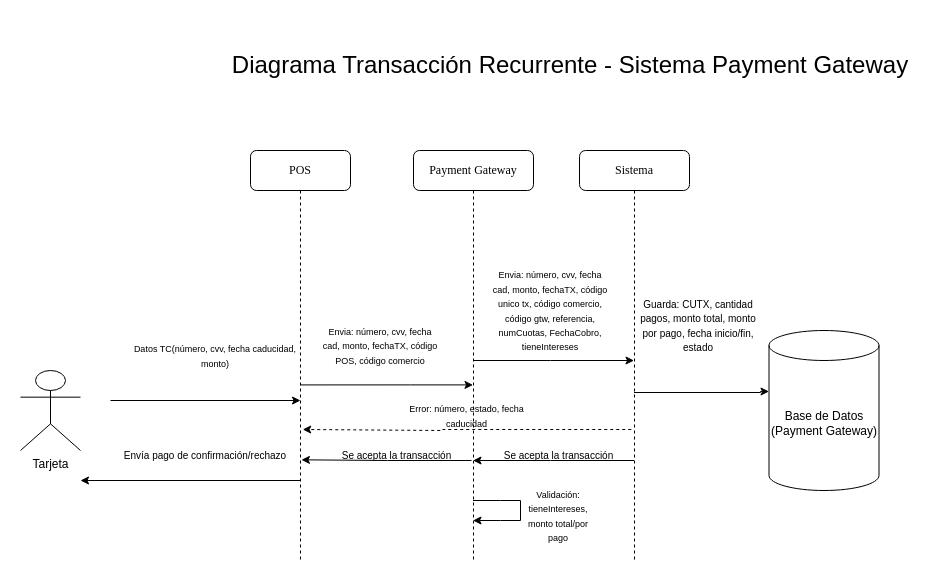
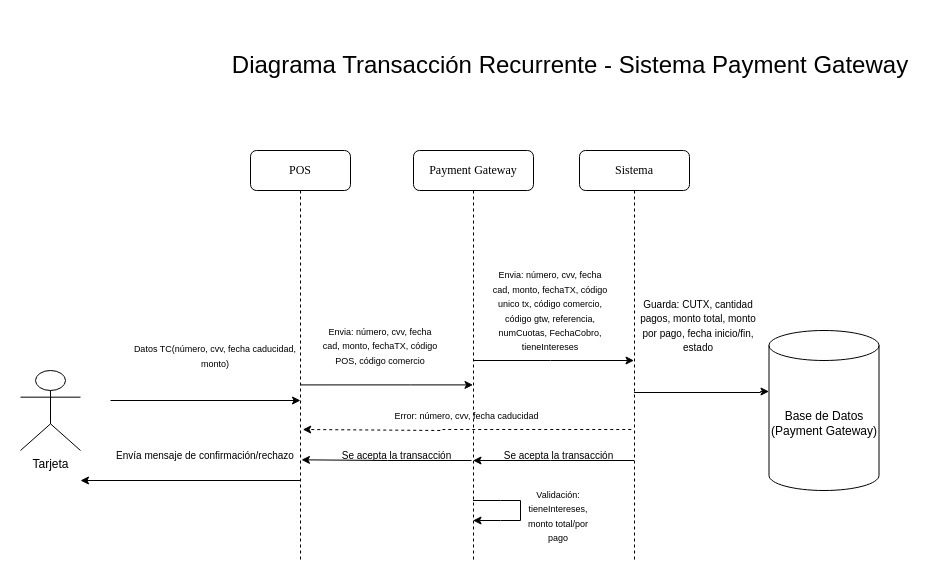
(467, 416) -> (467, 416)
(206, 456) -> (206, 456)
